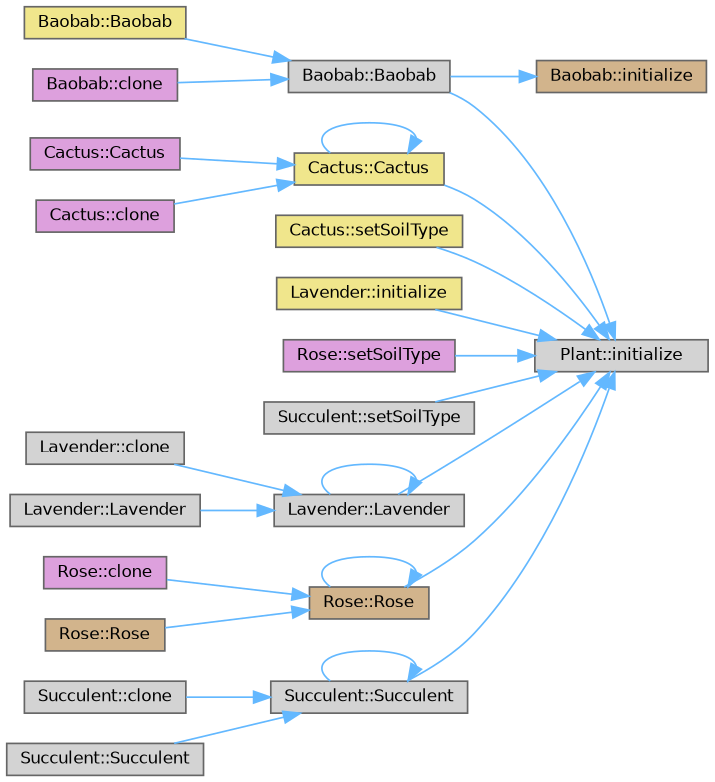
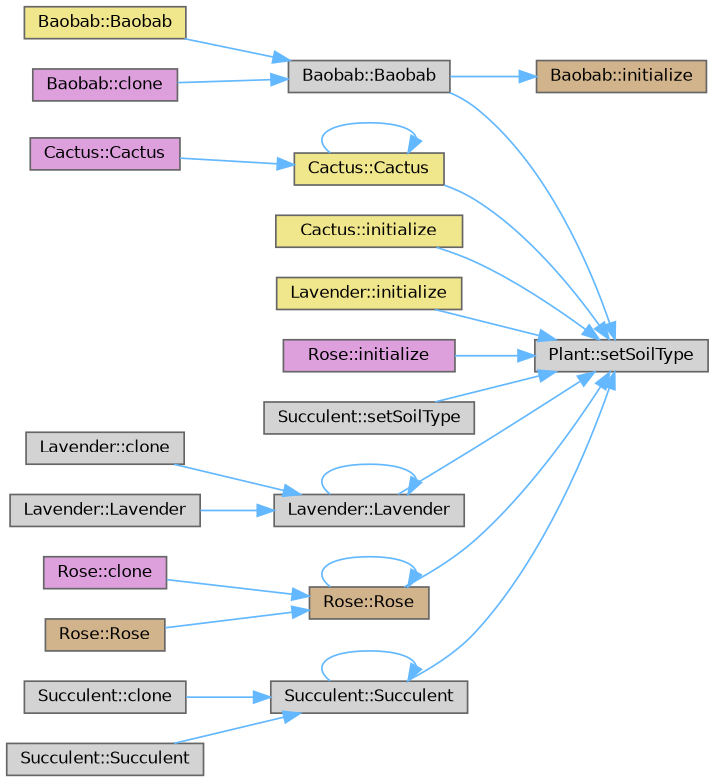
(105, 216) -> none
(369, 231) -> (369, 231)
(369, 356) -> (369, 356)
(621, 356) -> (621, 356)
